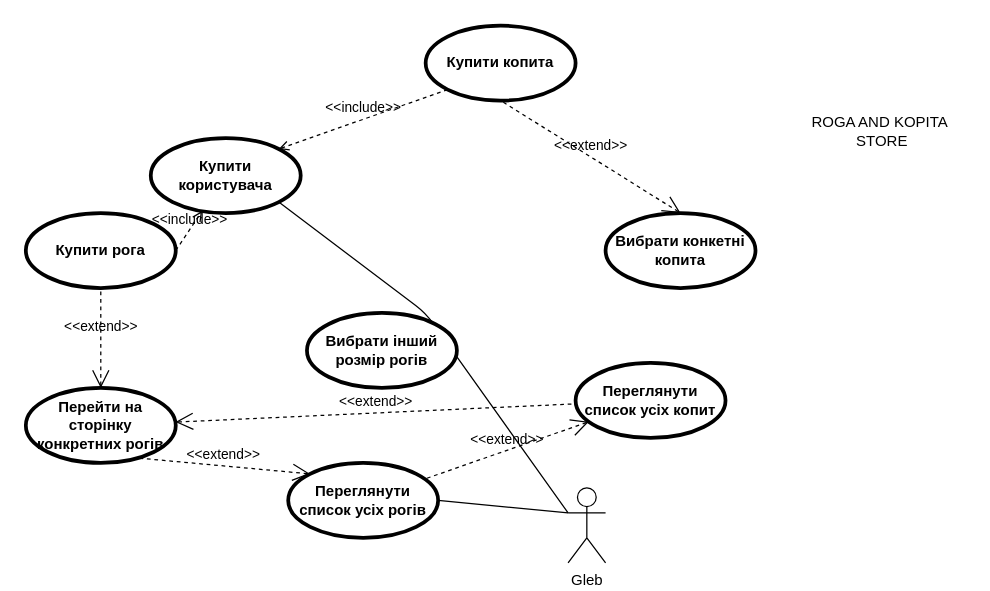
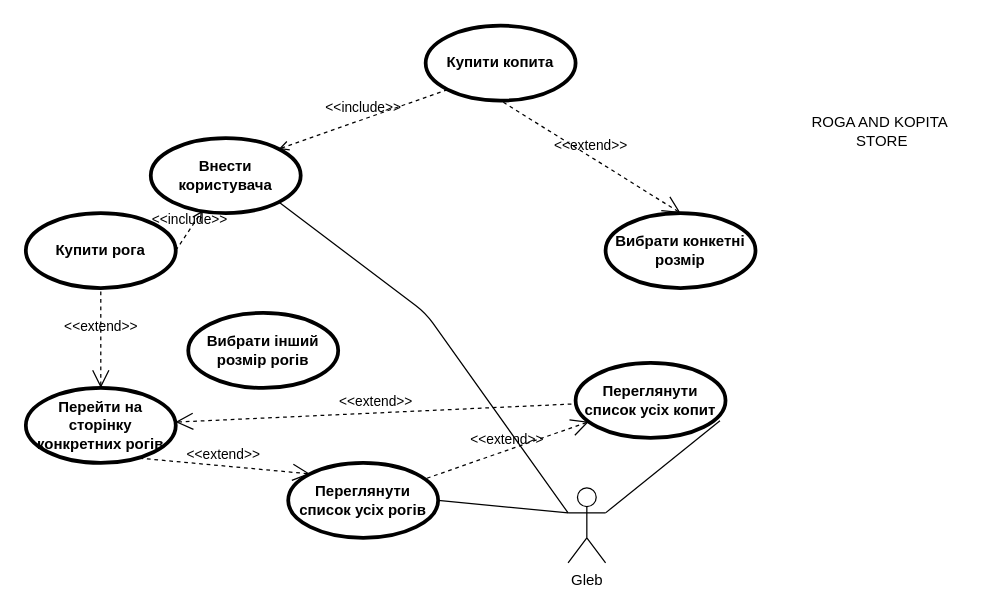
(226, 176) -> (226, 176)
(681, 251) -> (681, 251)
(382, 351) -> (263, 351)
none -> (663, 467)
